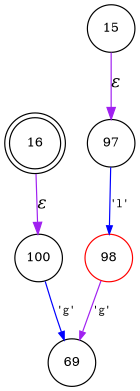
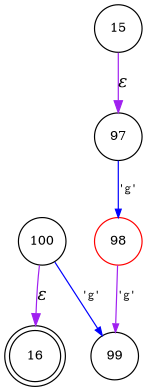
(37, 198) -> (37, 289)
(119, 204) -> (128, 189)
(72, 363) -> (115, 356)
